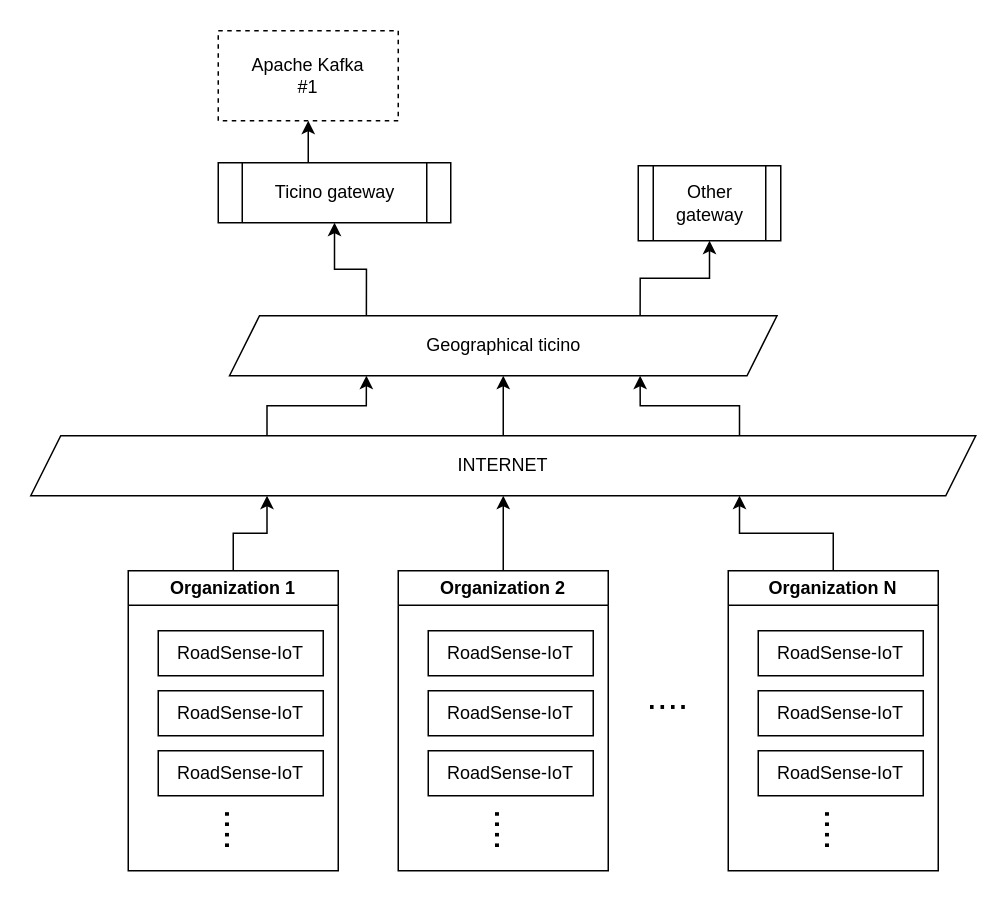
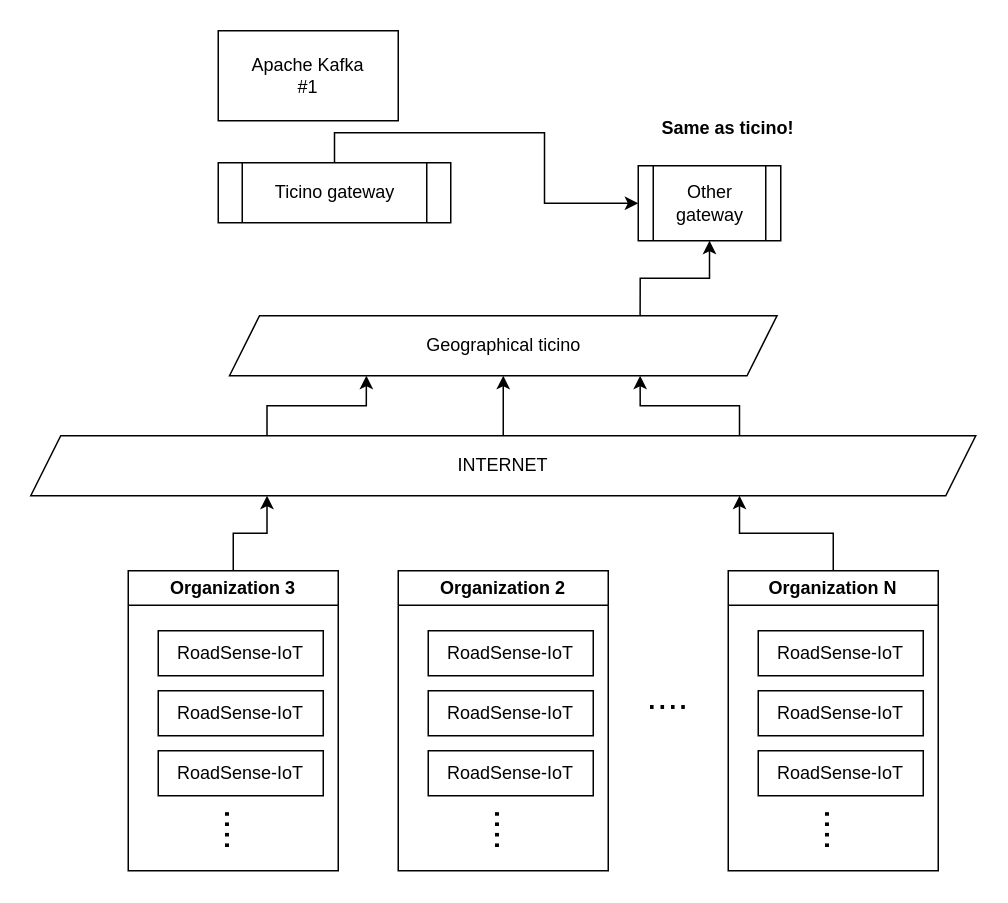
(308, 76) -> (308, 76)
none -> (728, 128)
(308, 148) -> (502, 133)
(356, 269) -> none
(503, 539) -> none
(233, 589) -> (233, 589)
